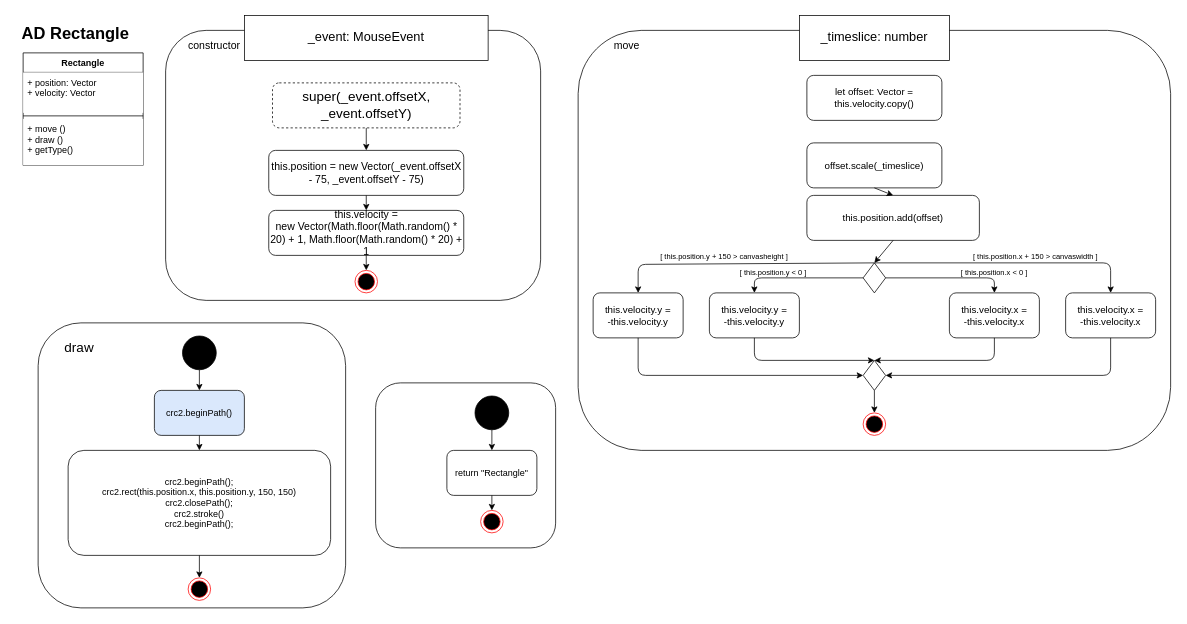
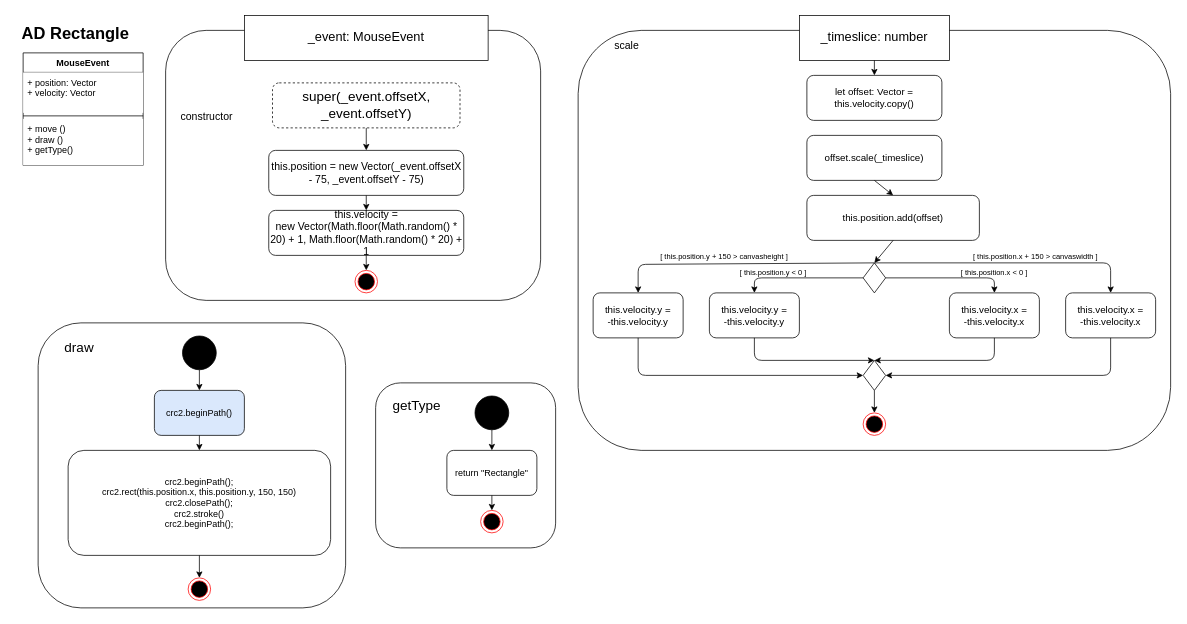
(214, 45) -> (207, 117)
(627, 45) -> (627, 45)
(83, 63) -> (83, 63)
none -> (874, 65)
(874, 165) -> (874, 158)
none -> (417, 405)
